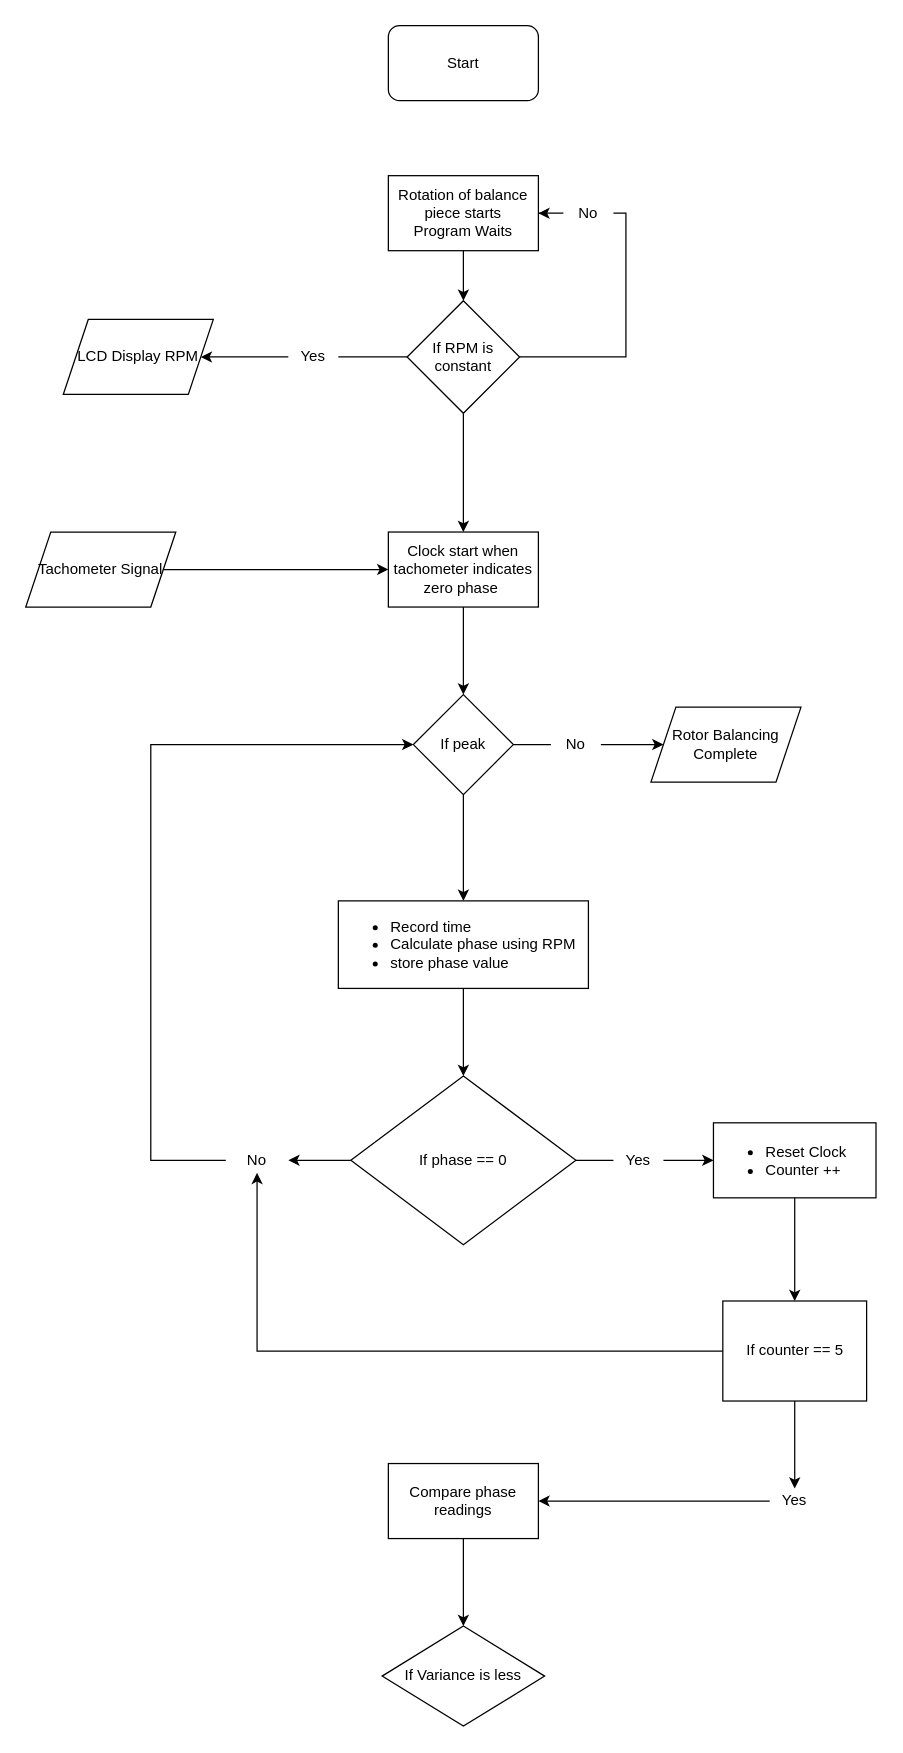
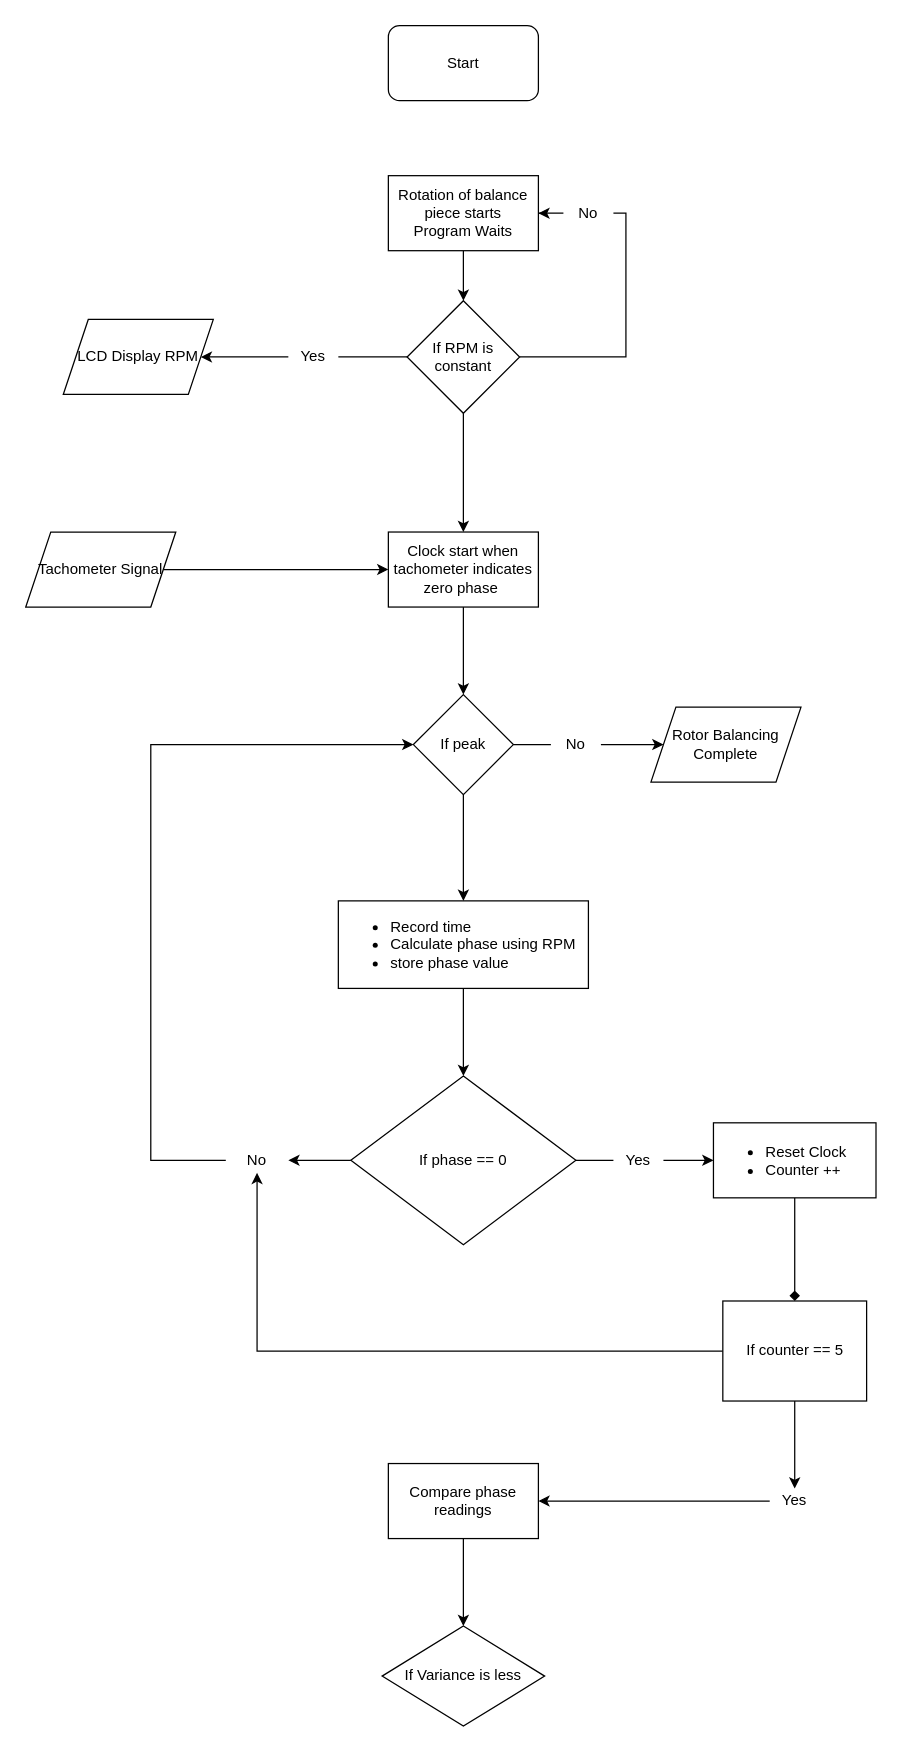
(794, 1291) -> (794, 1290)
